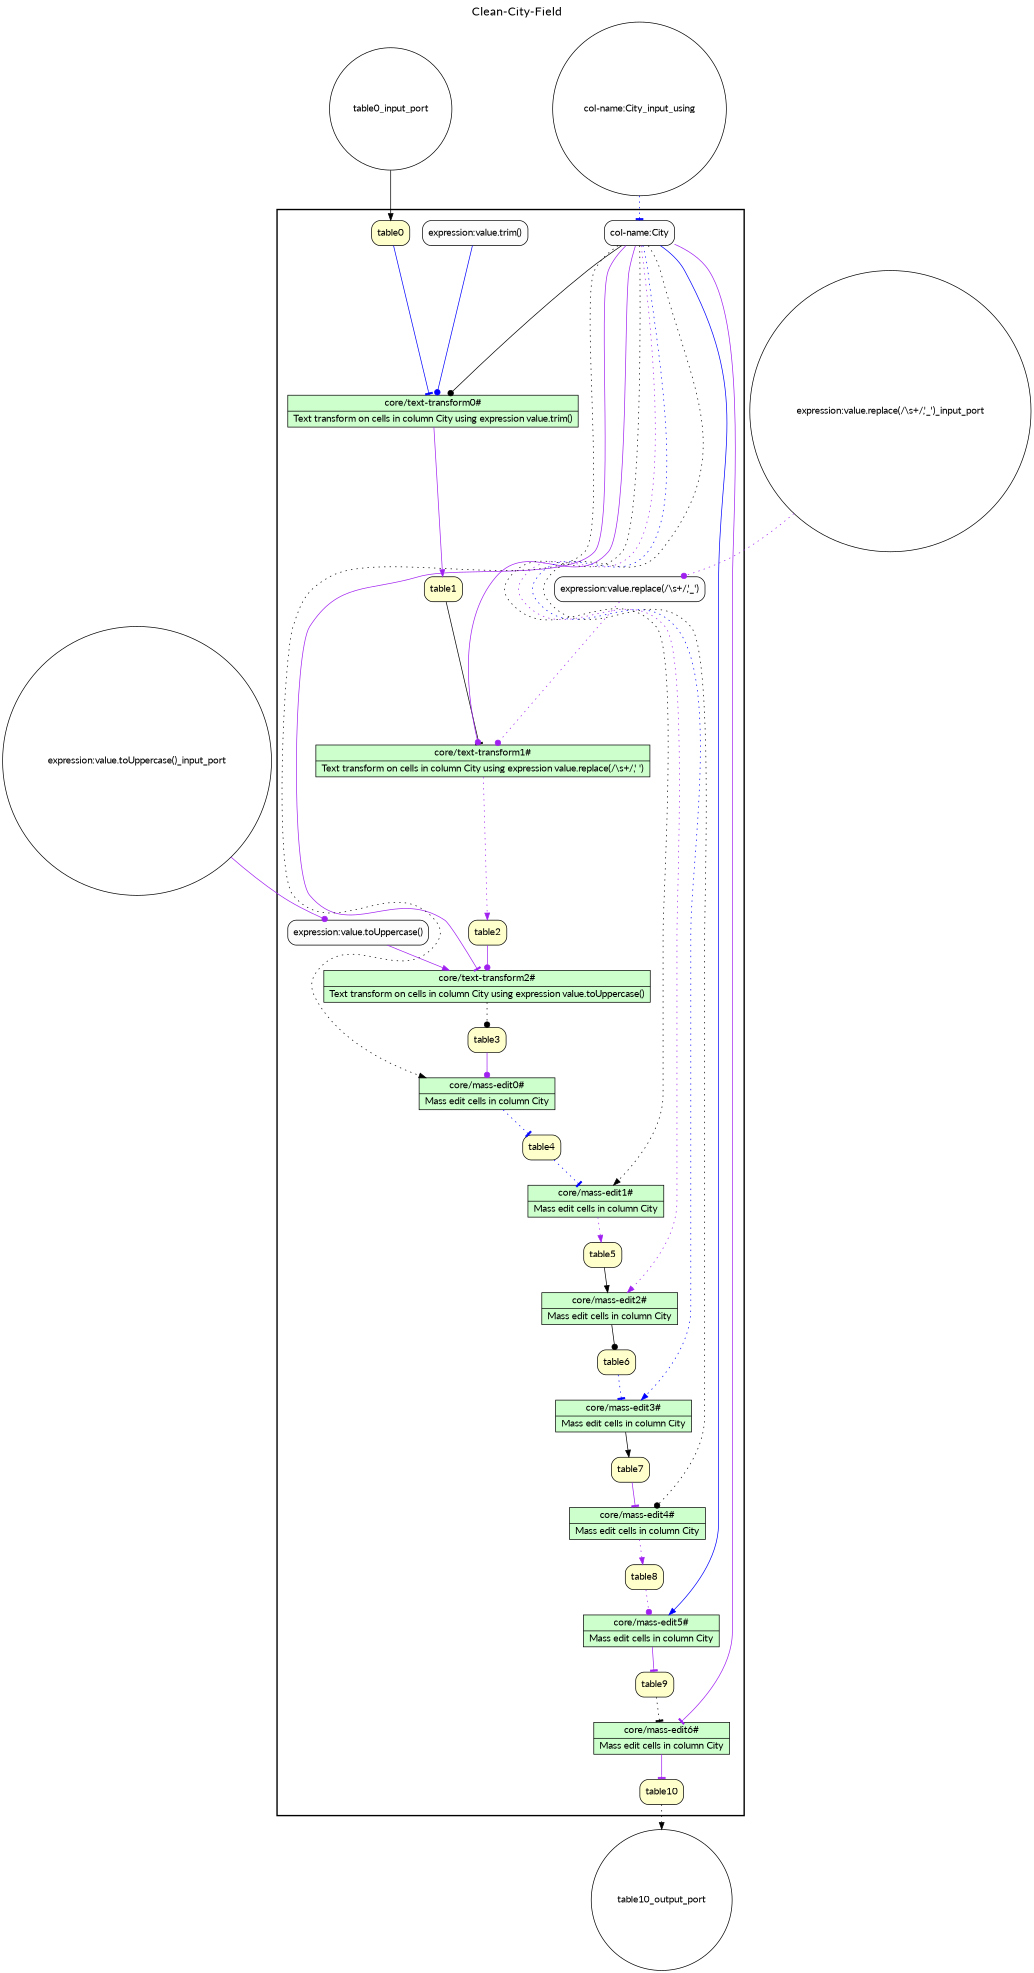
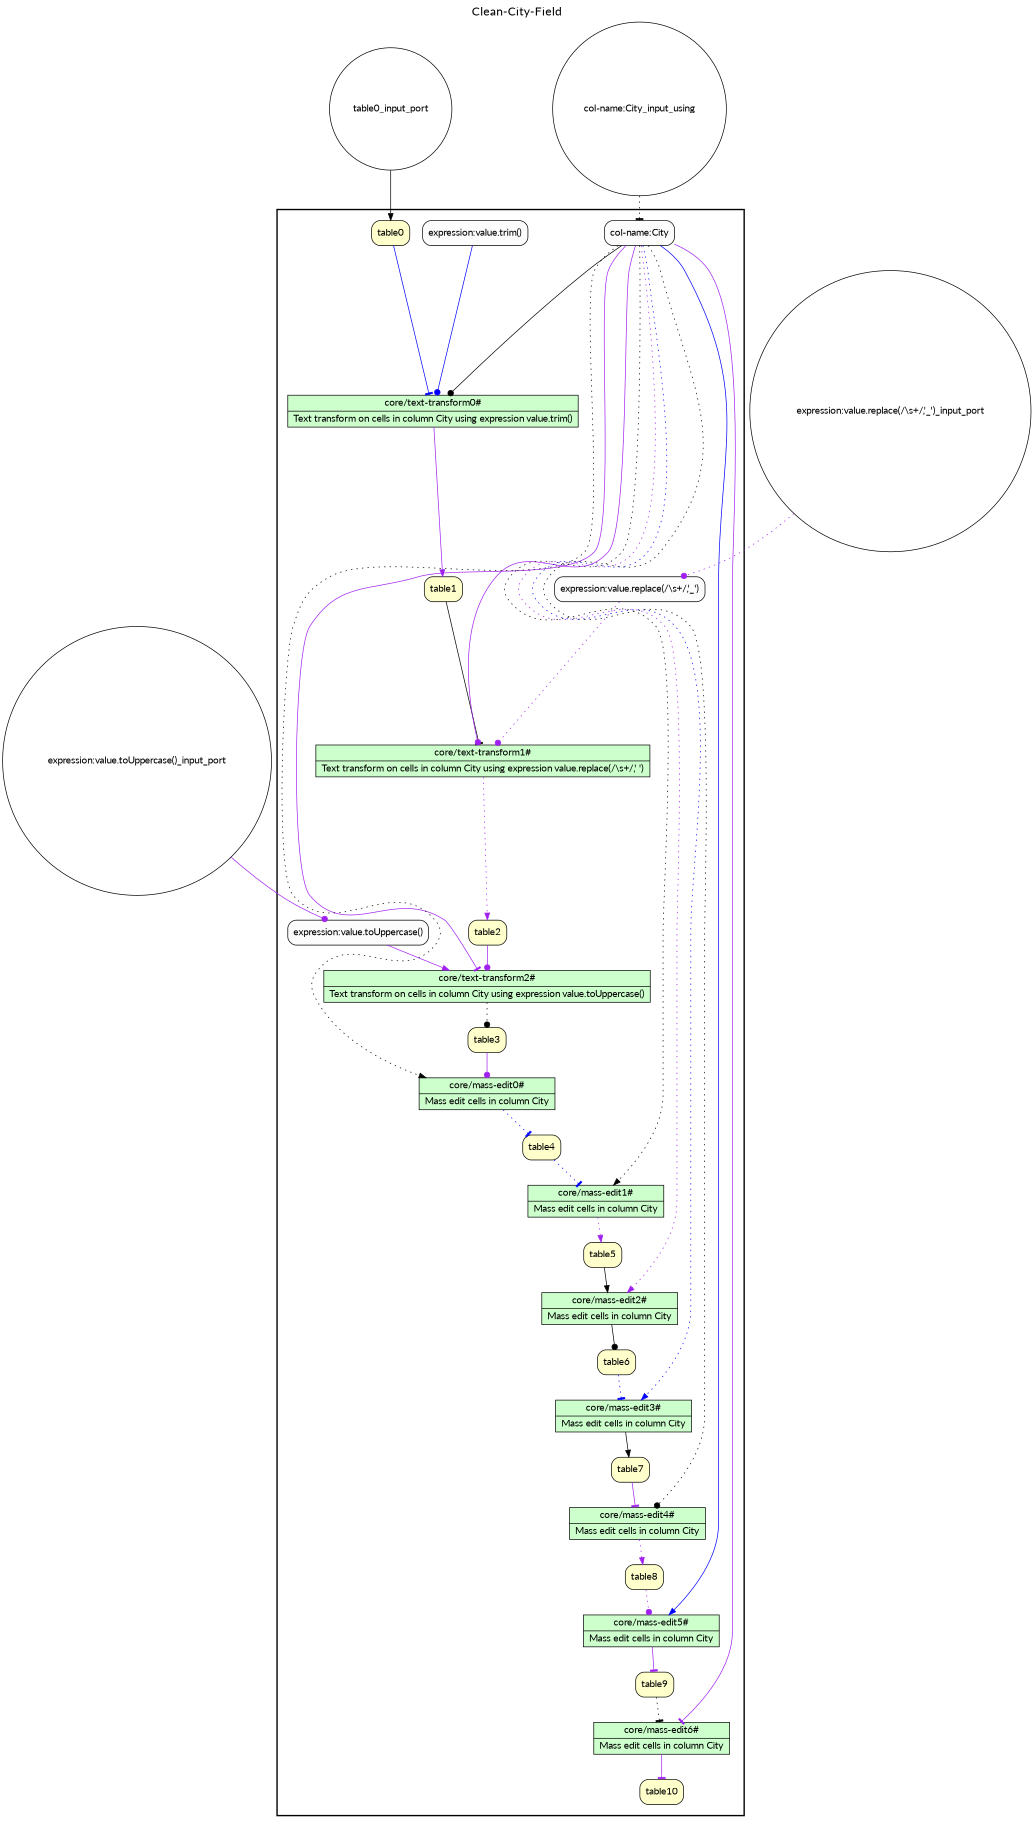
(640, 205) -> (640, 205)
(662, 1900) -> none
